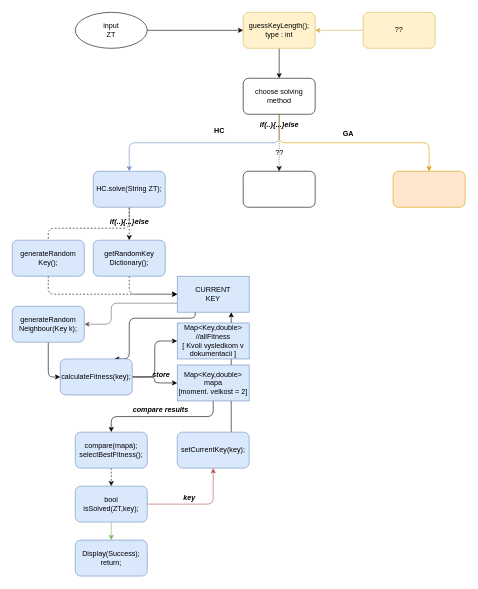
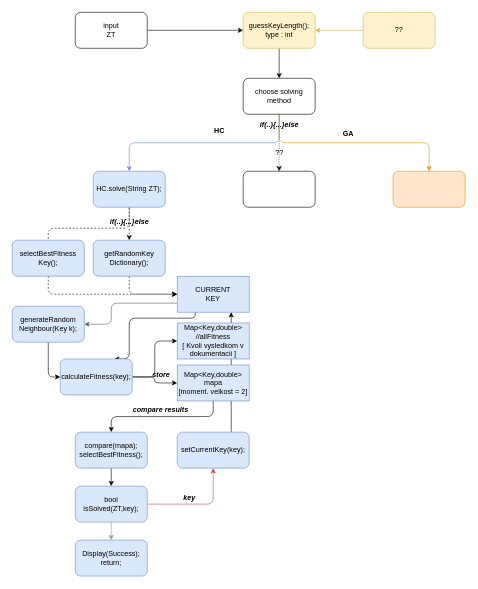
(111, 30) -> (111, 30)
(48, 258) -> (48, 258)
(111, 475) -> (111, 475)
